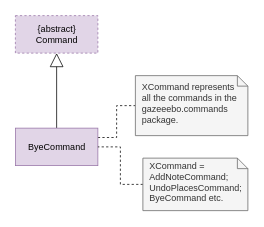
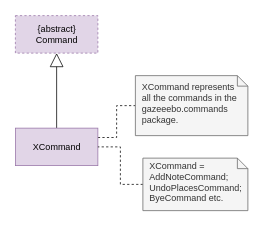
(57, 147) -> (57, 147)
